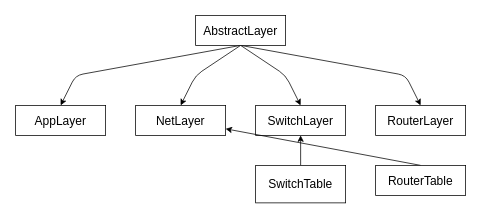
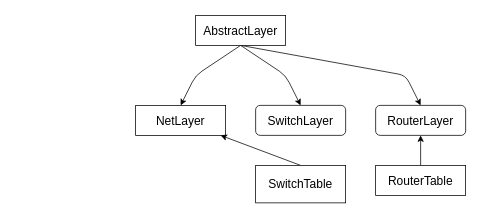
(144, 63) -> none
(60, 120) -> none
(300, 120) -> (300, 120)
(420, 120) -> (420, 120)
(326, 148) -> (420, 153)
(300, 153) -> (263, 151)
